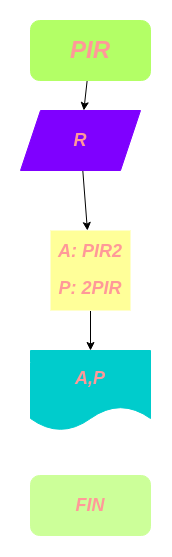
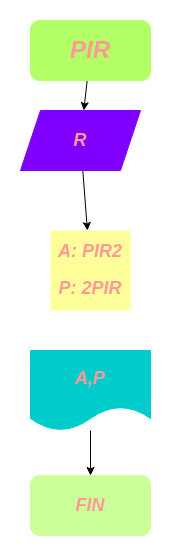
(91, 327) -> none
none -> (91, 450)
